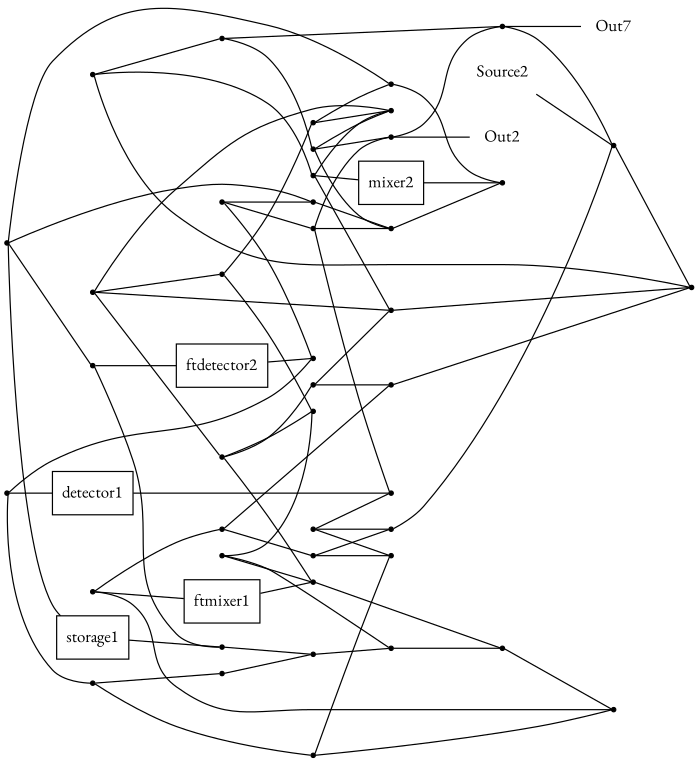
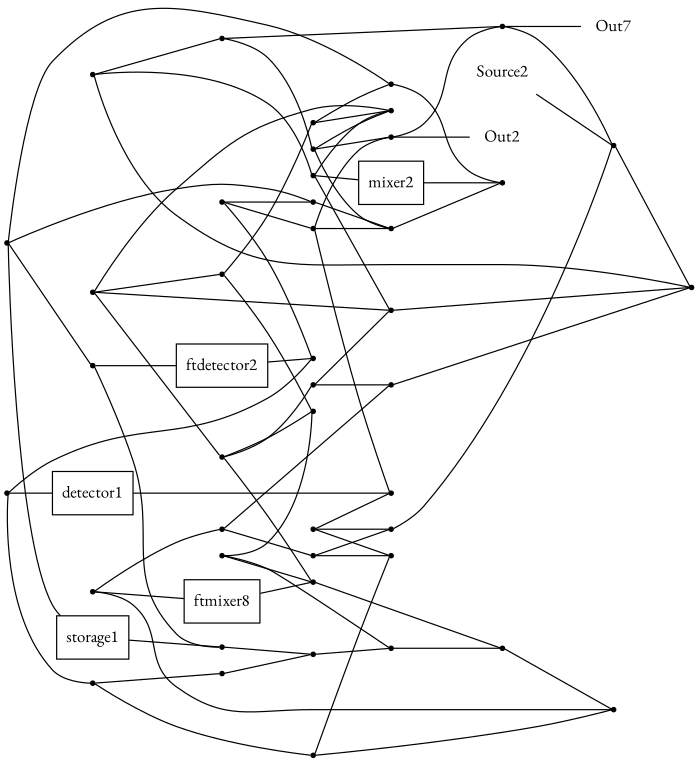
(222, 601) -> (222, 601)
